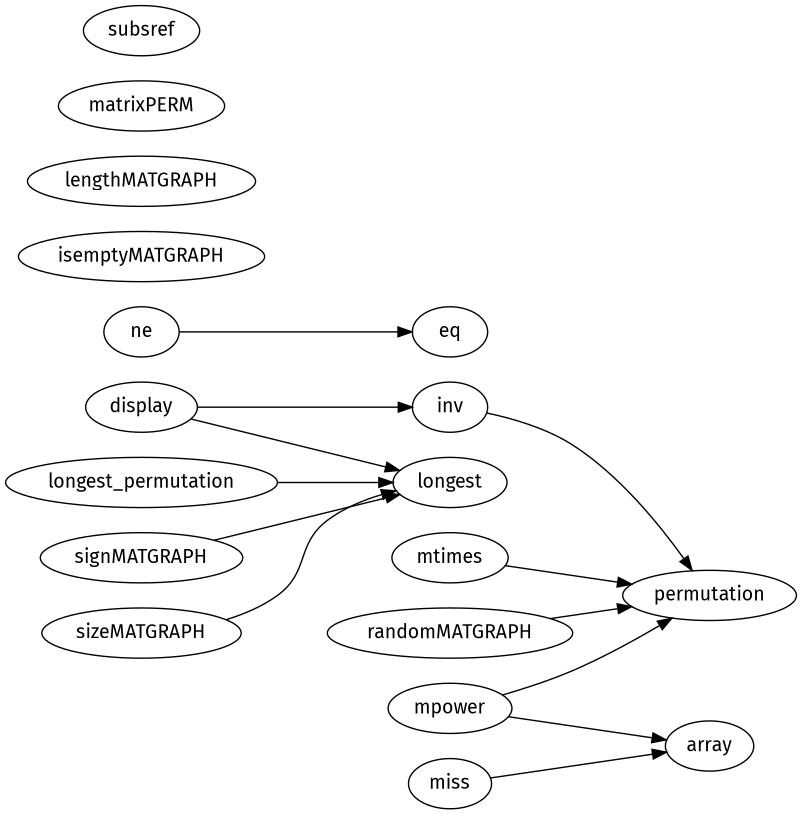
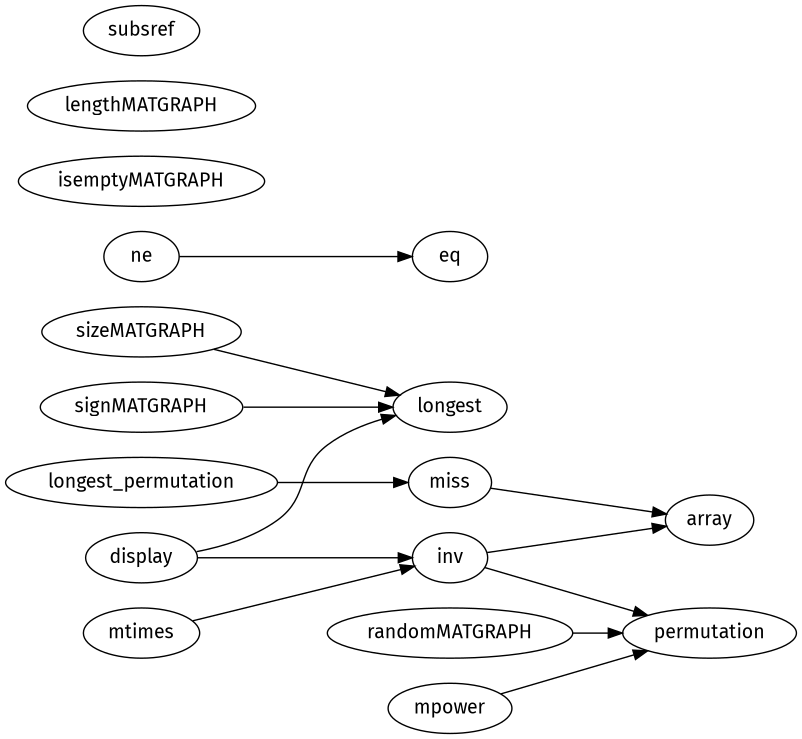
(142, 106) -> none
(328, 482) -> (336, 482)
(561, 574) -> (297, 595)
(580, 727) -> (570, 540)
